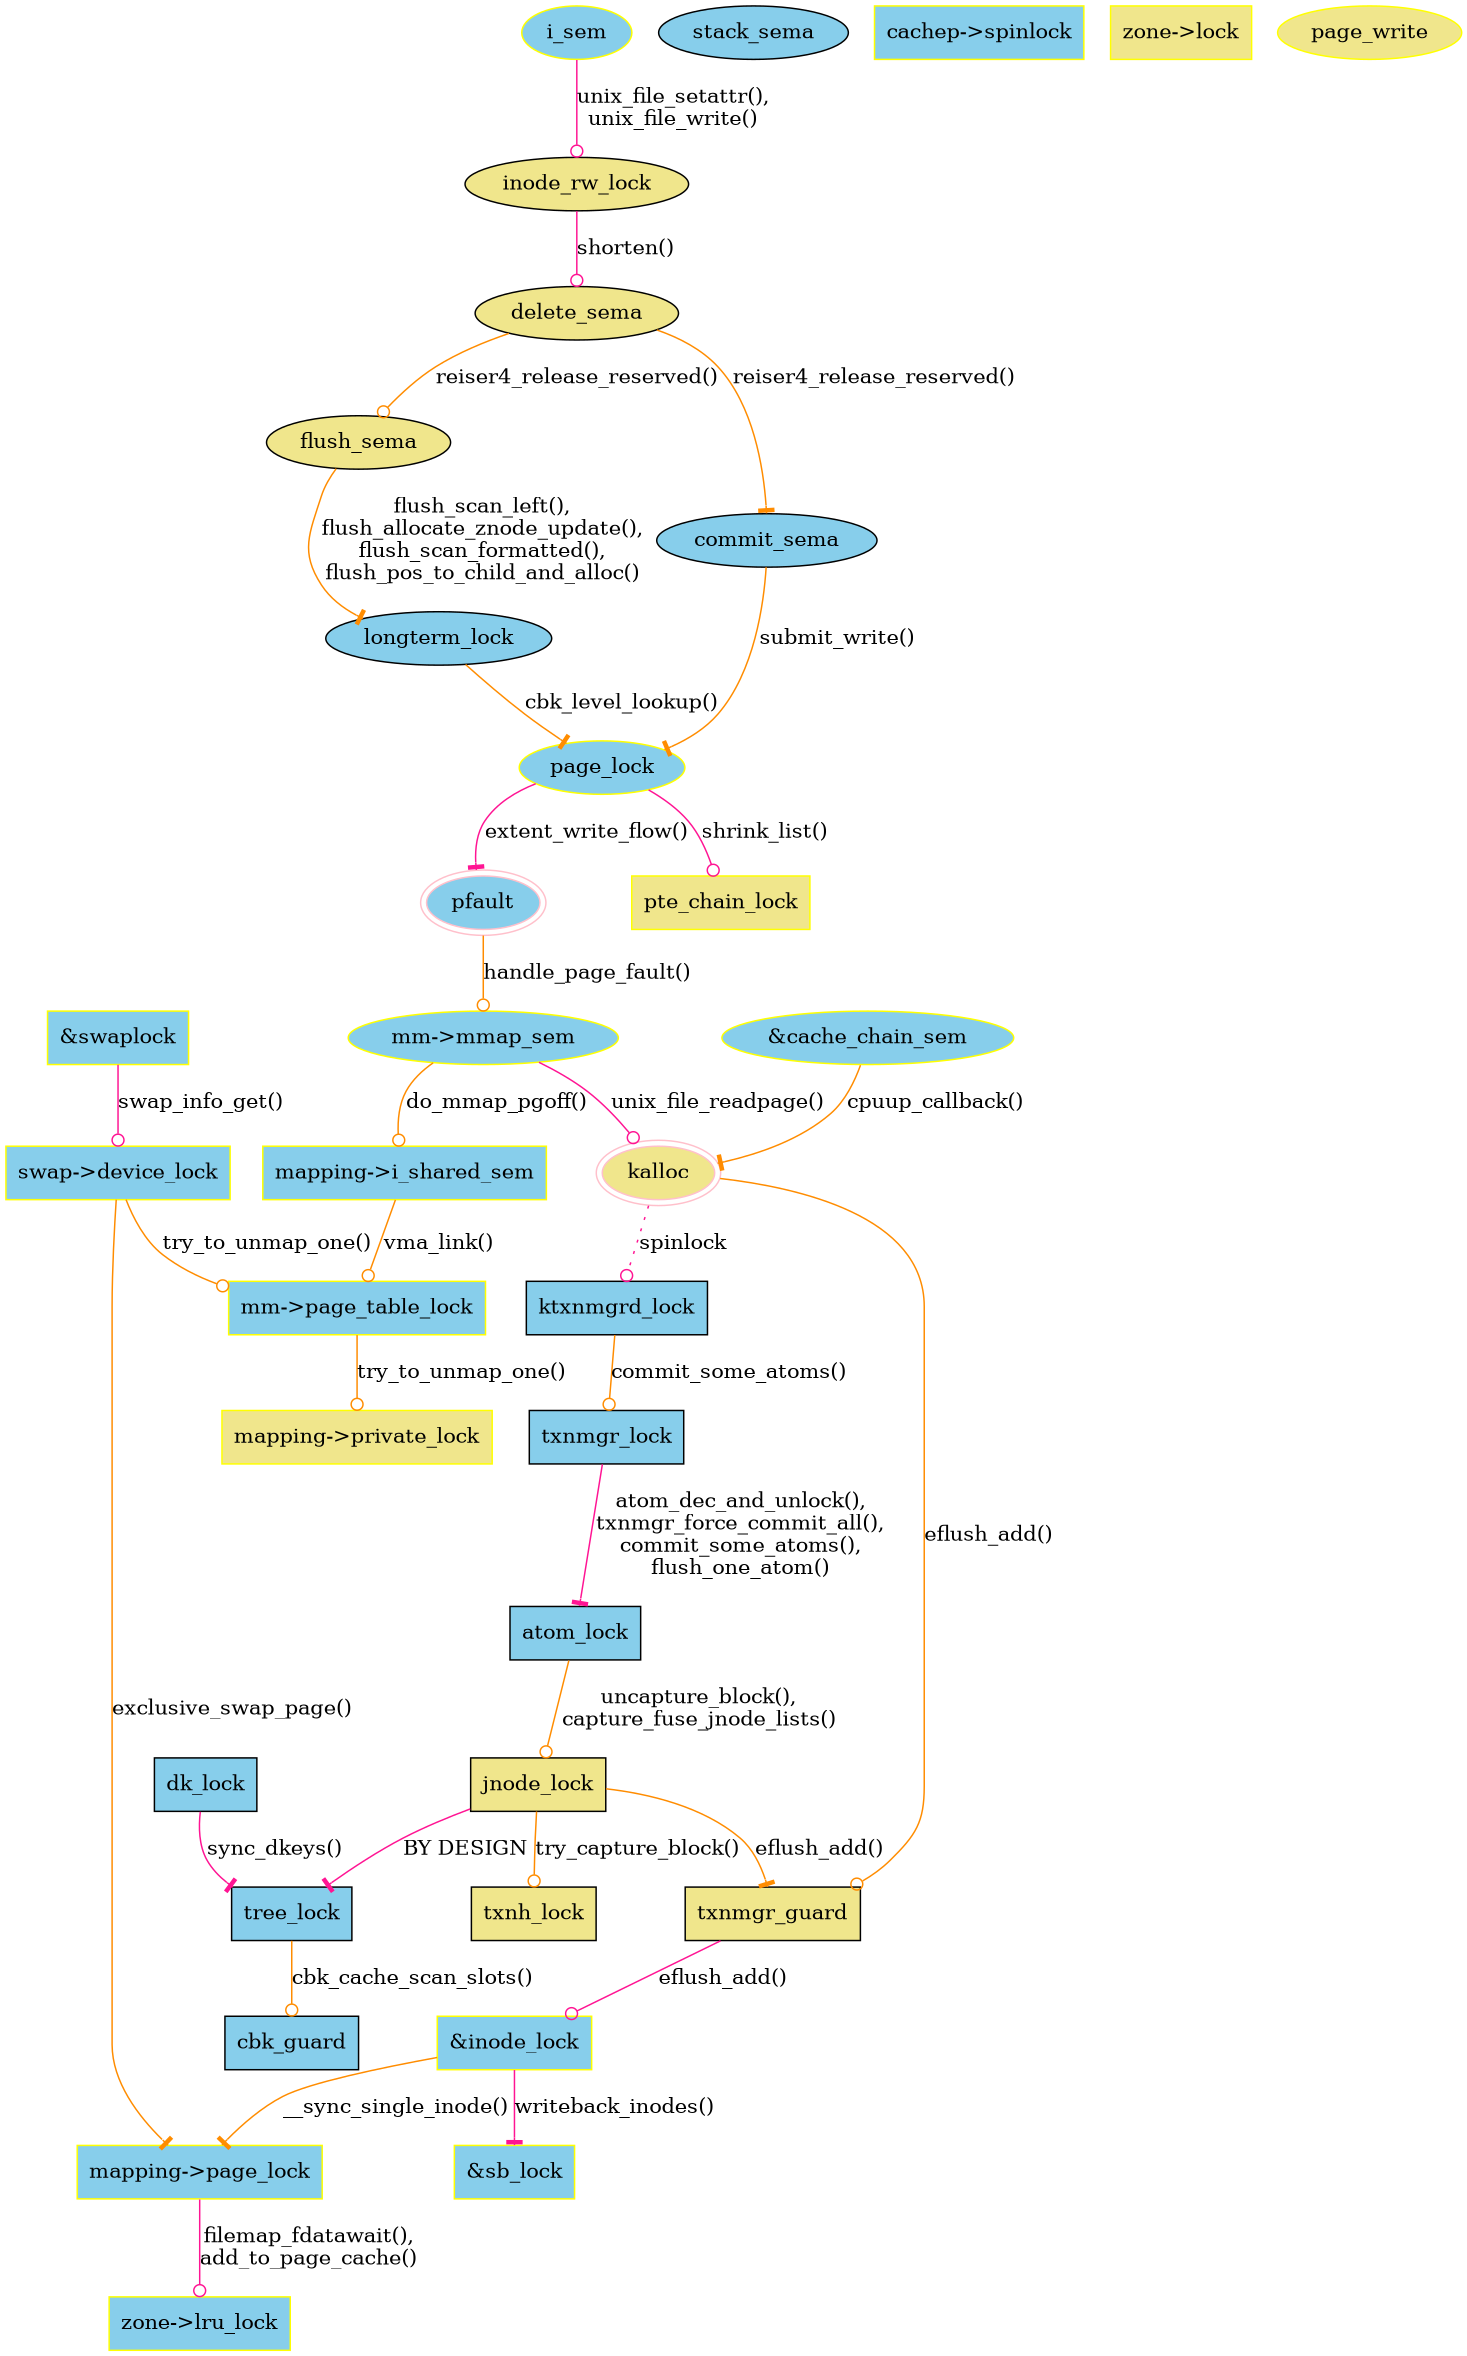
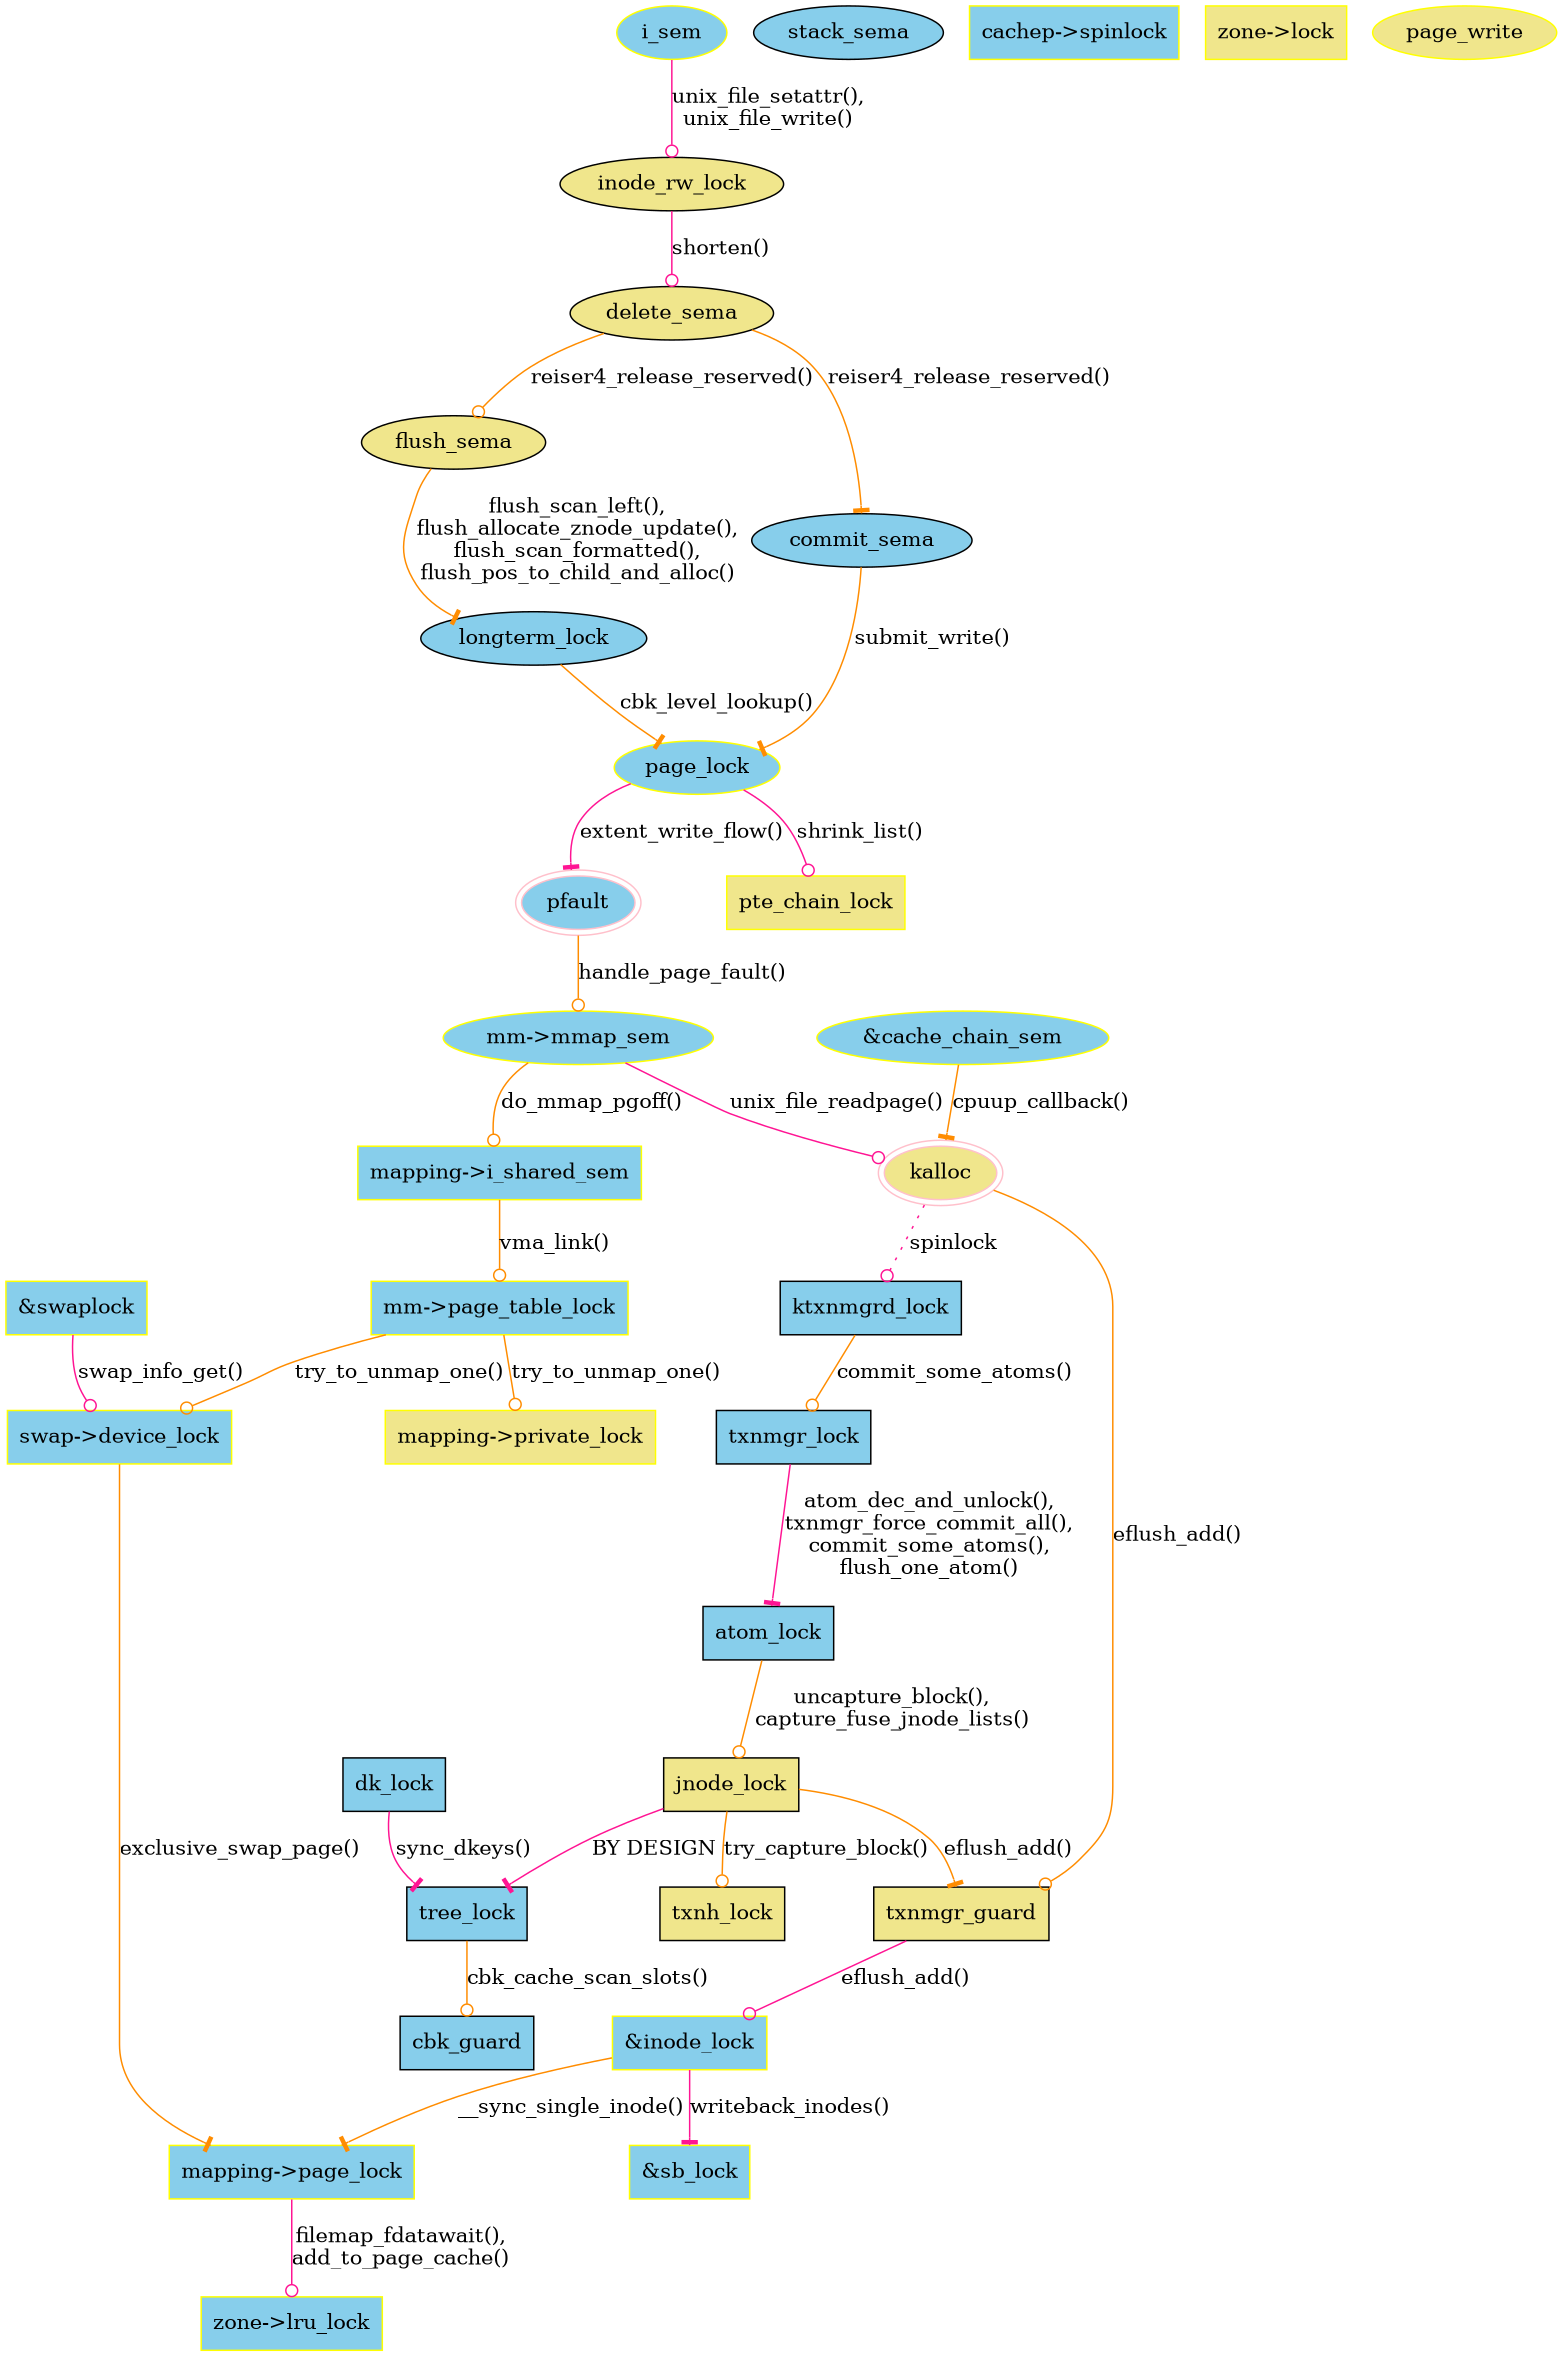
(161, 1253) -> (287, 1364)
